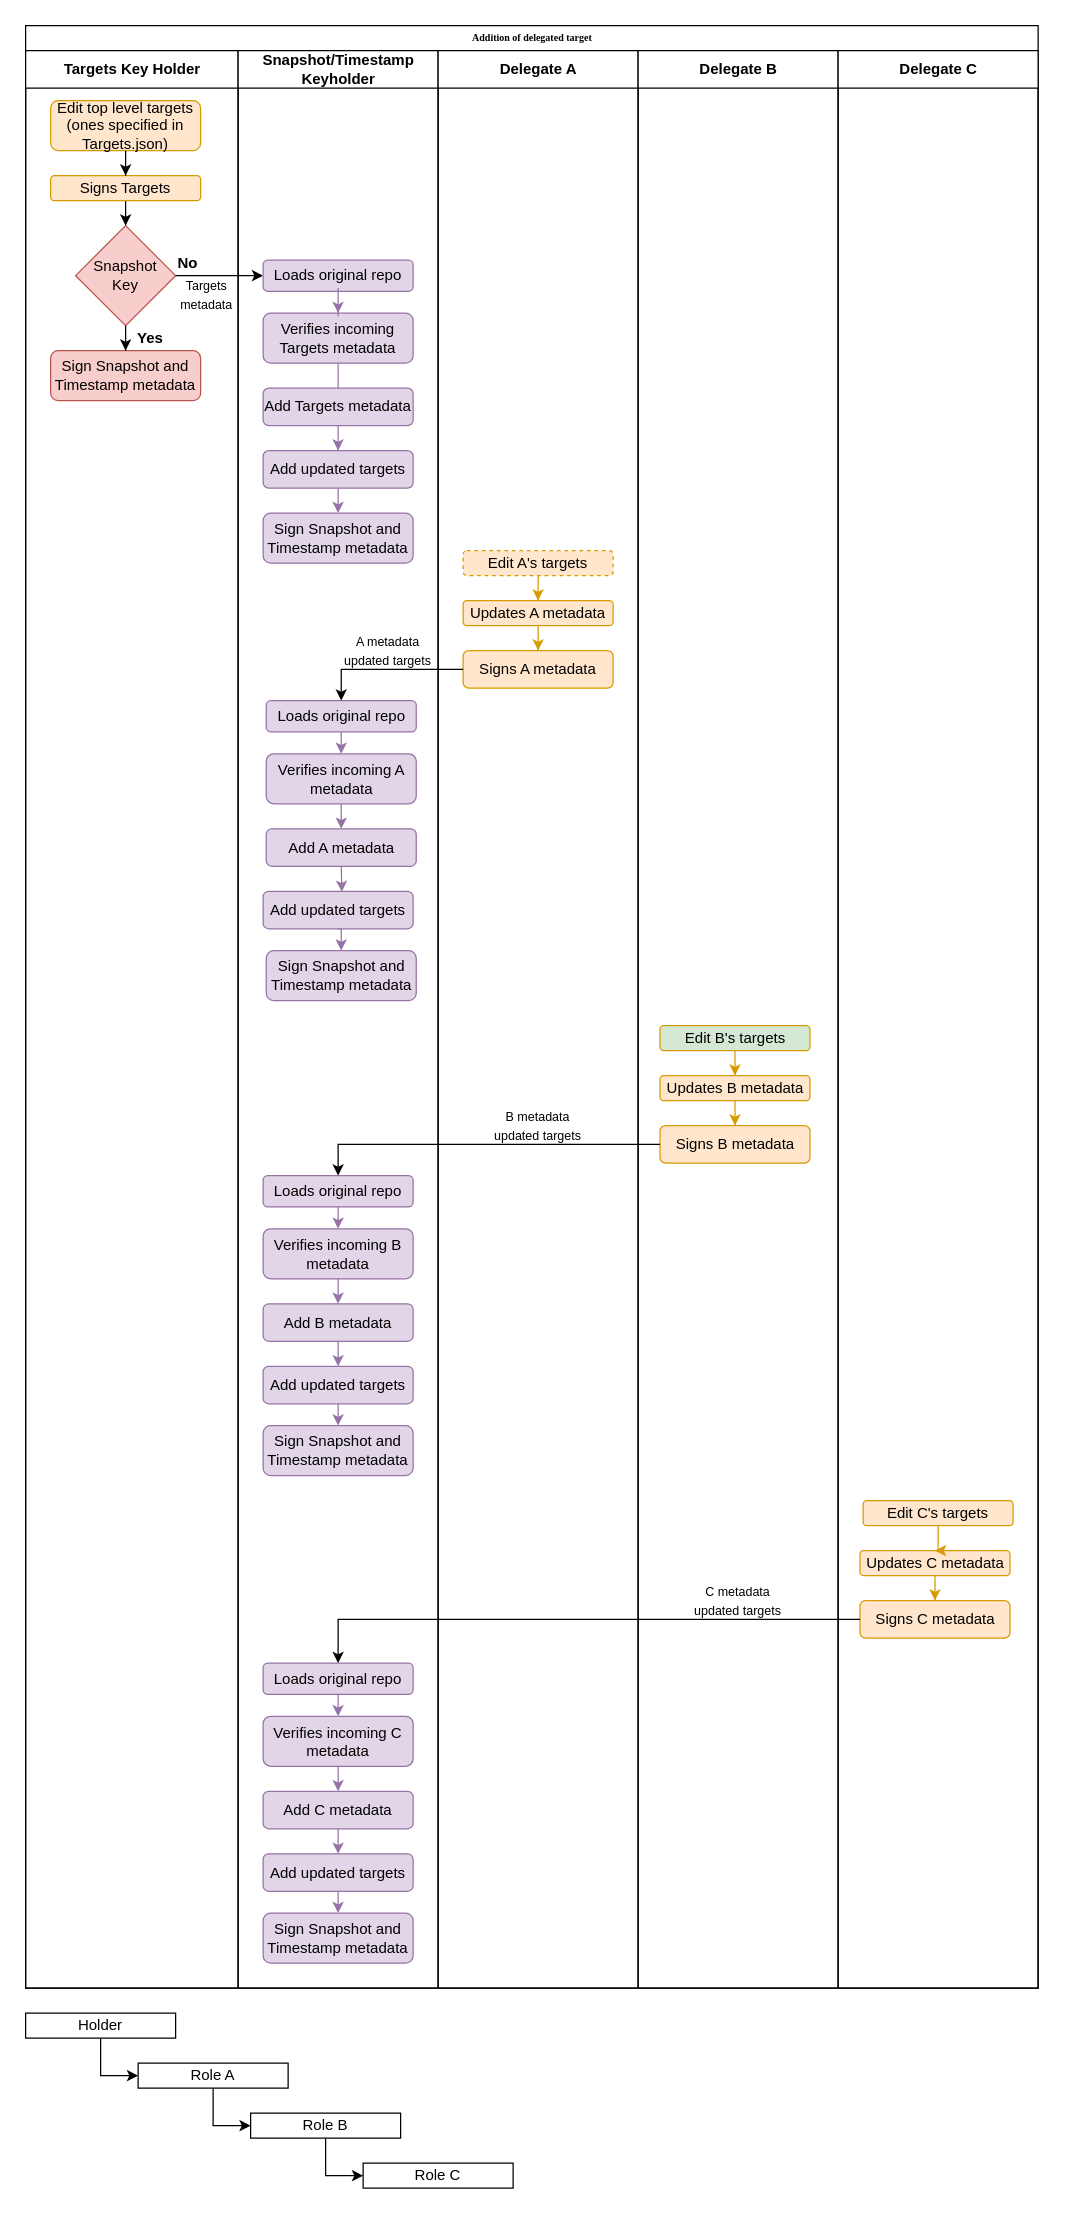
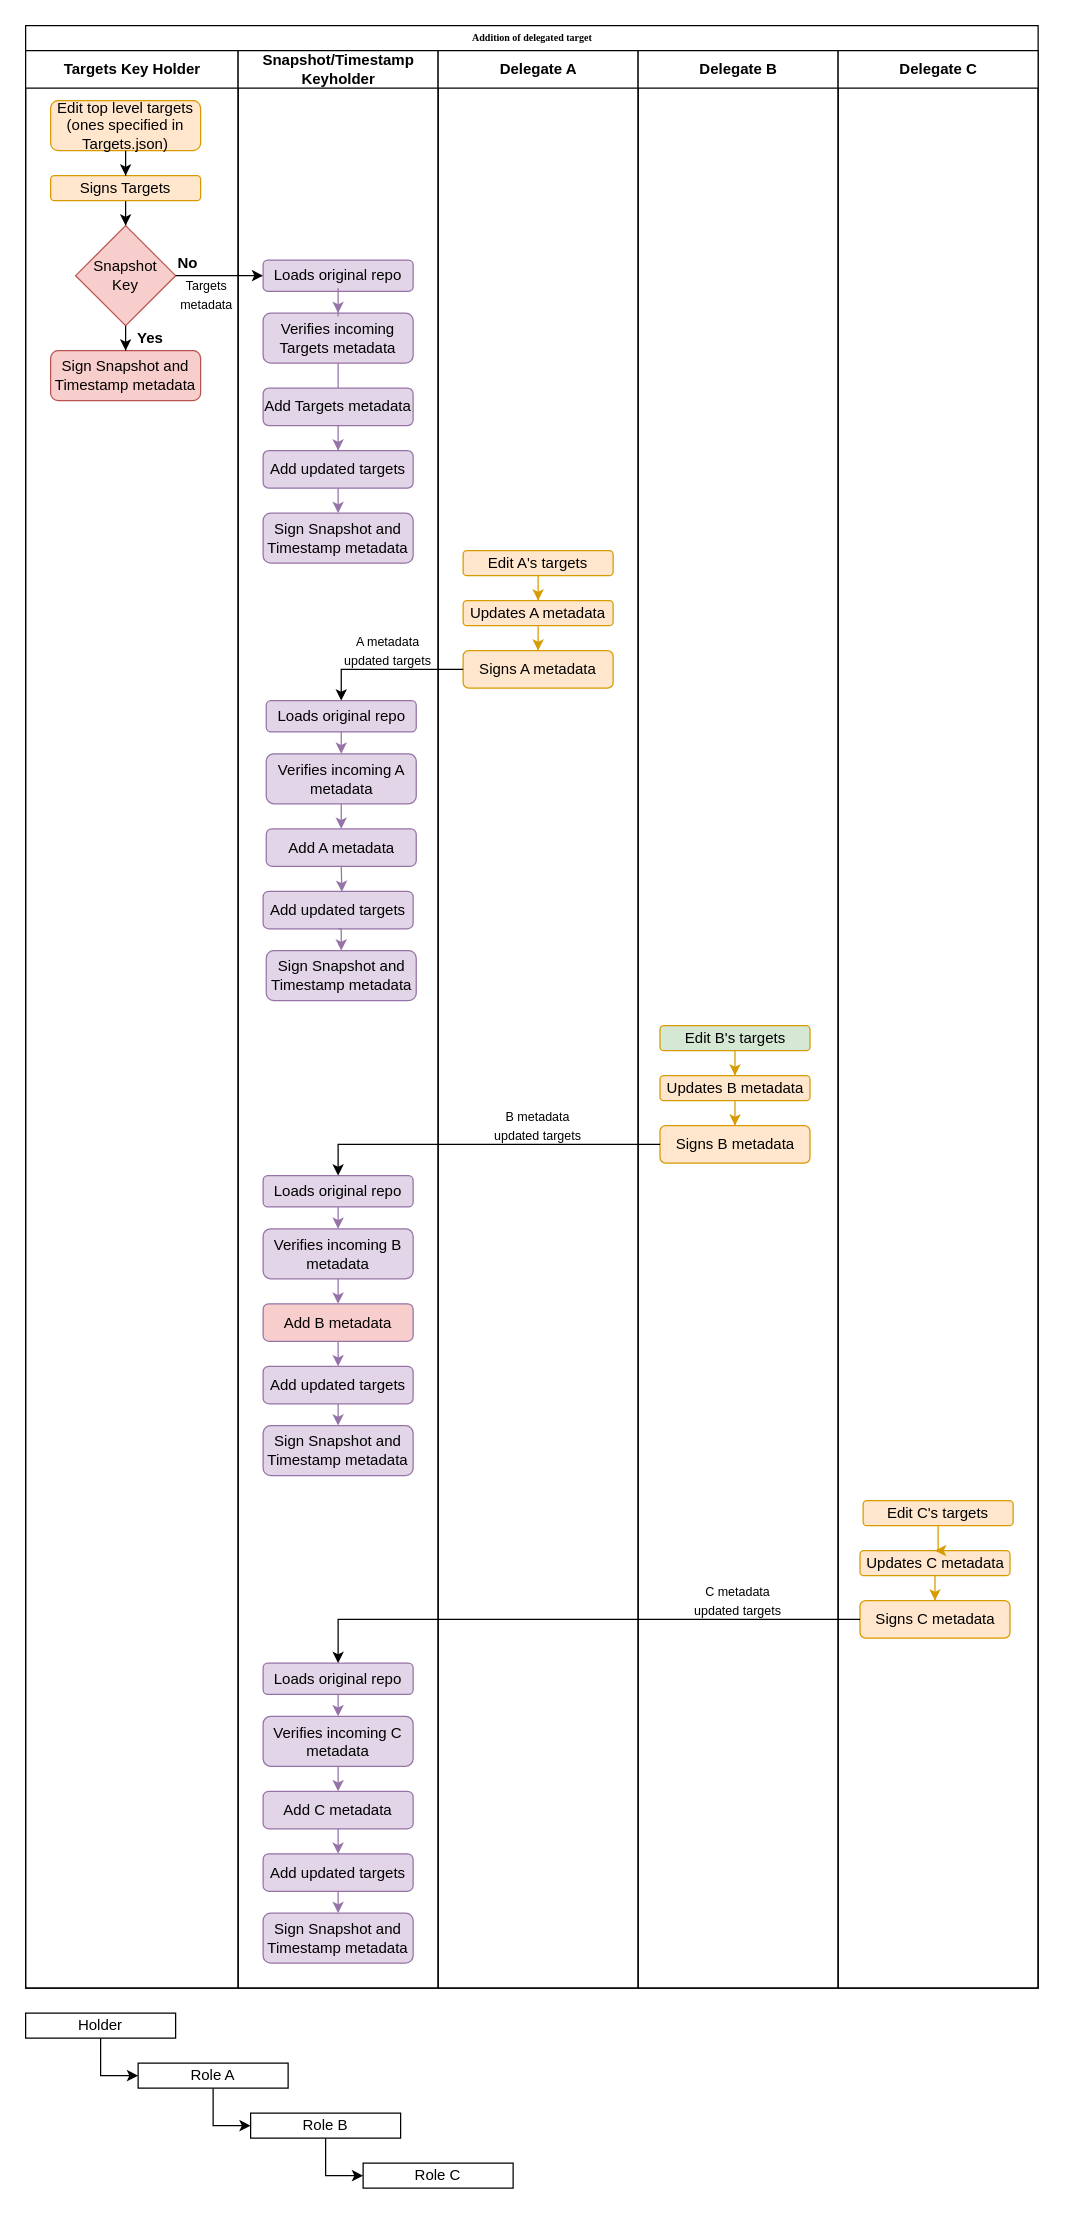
(538, 563) -> (538, 563)
(338, 1323) -> (338, 1323)
